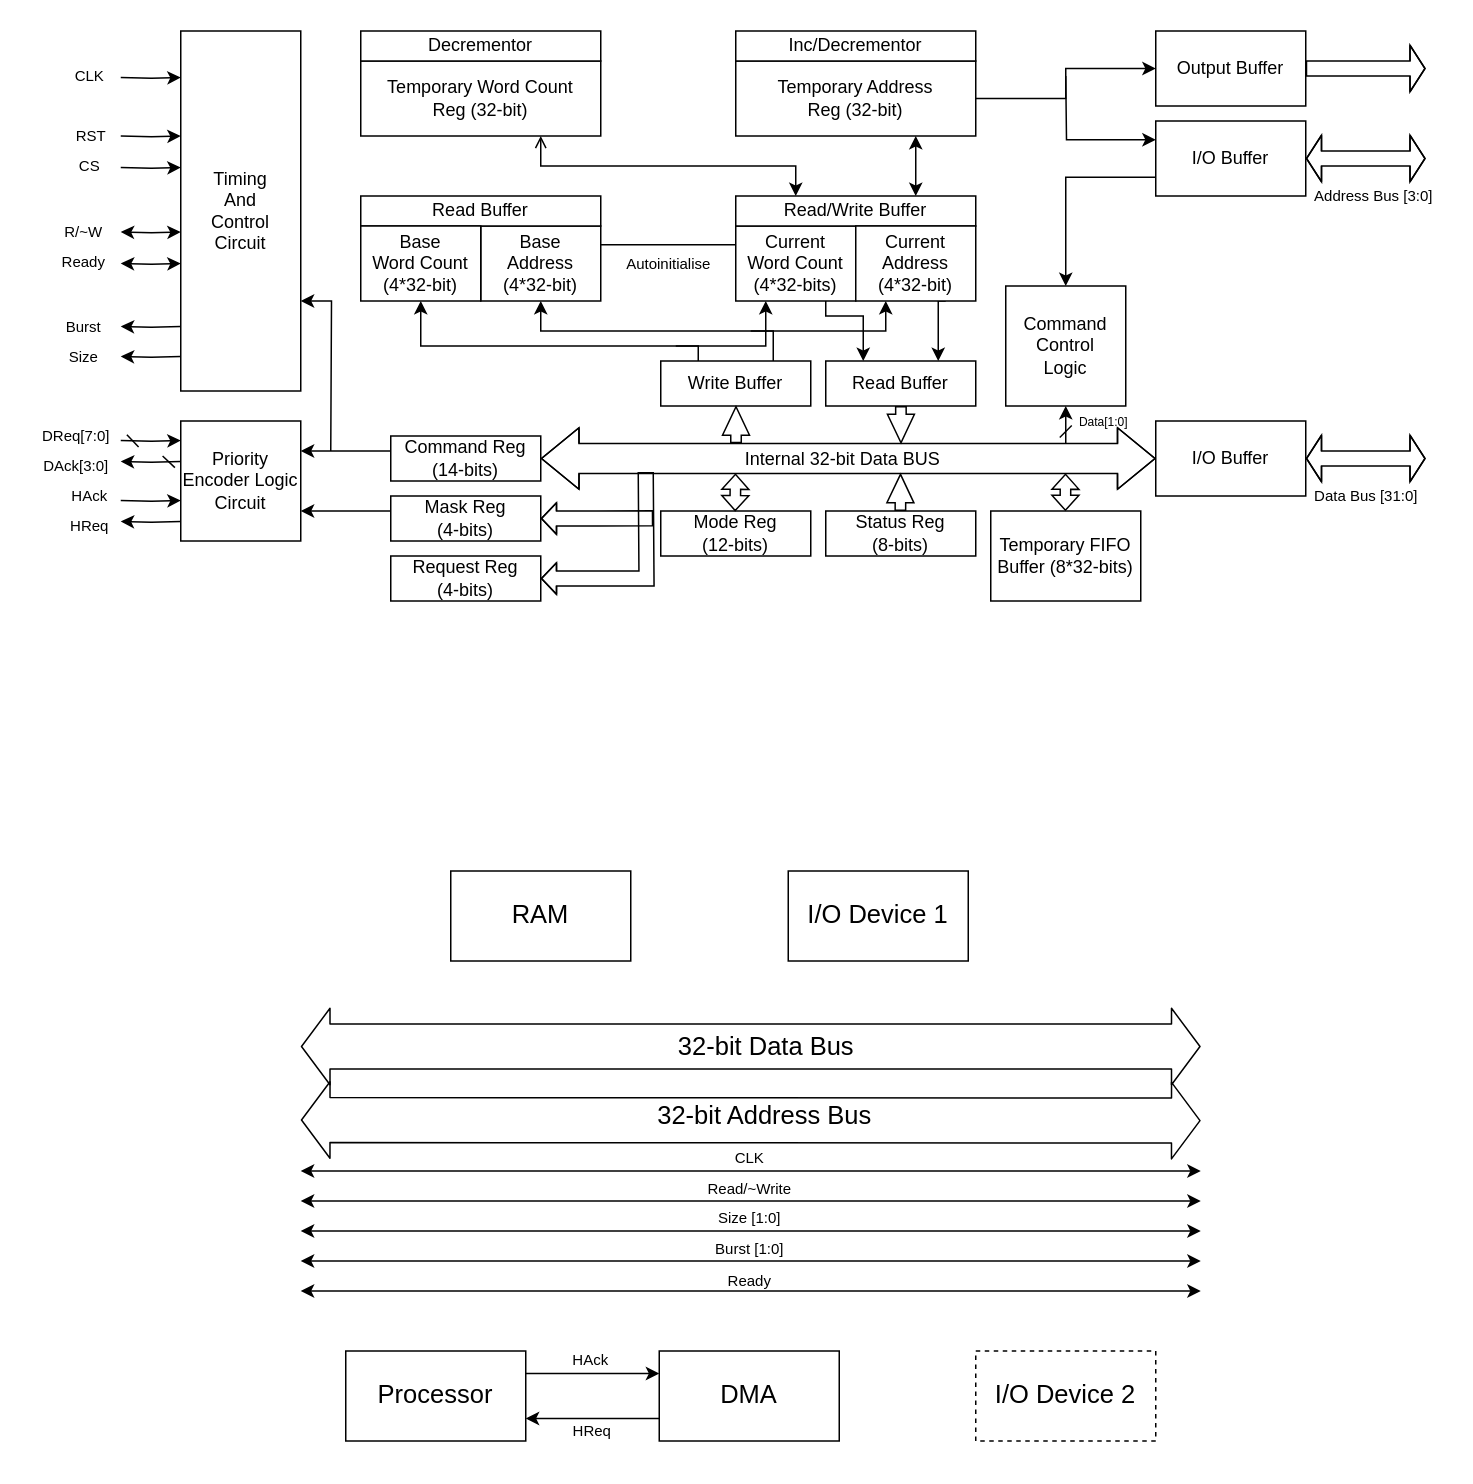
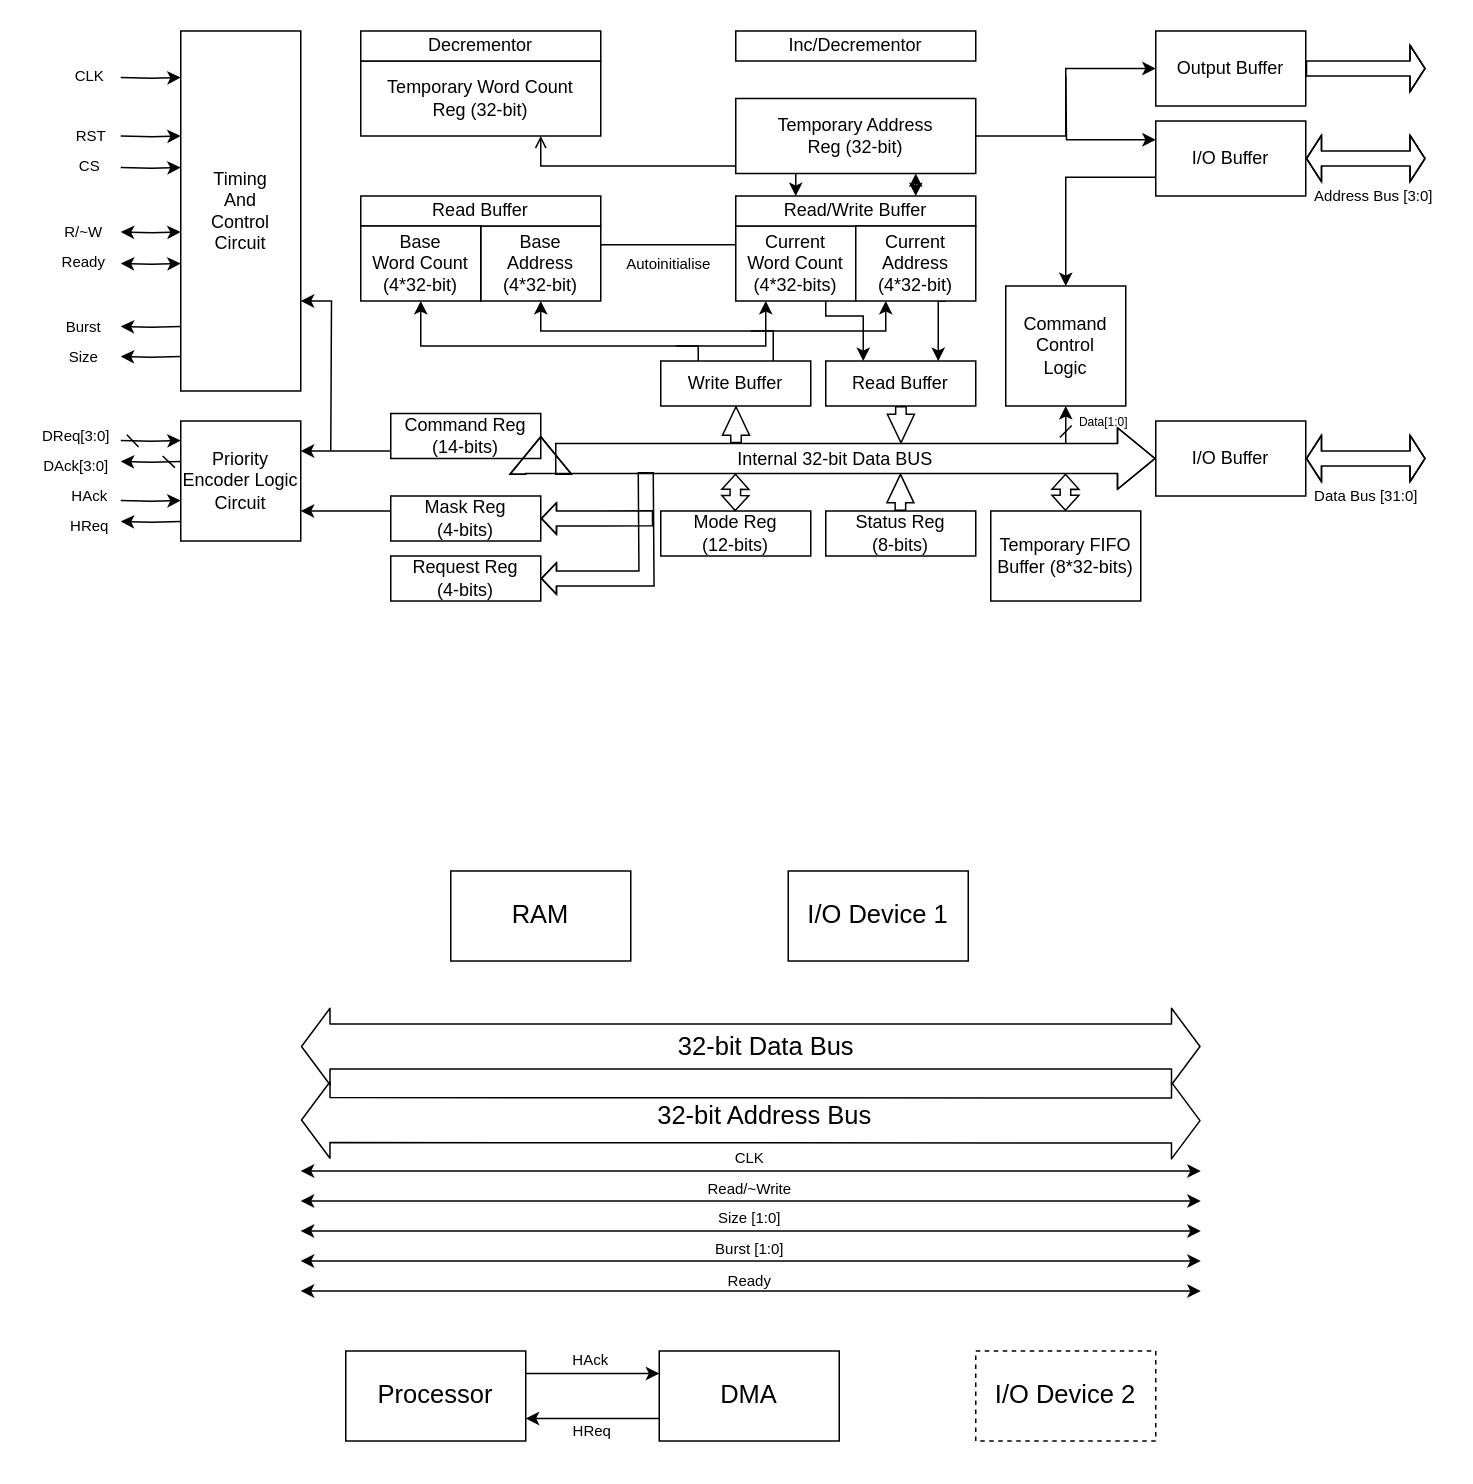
(856, 98) -> (856, 136)
(77, 436) -> (77, 436)
(466, 458) -> (466, 436)
